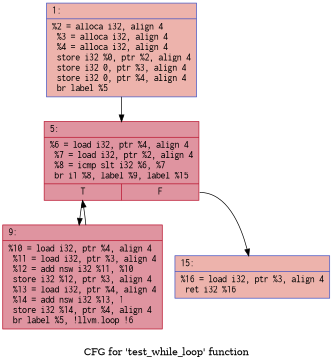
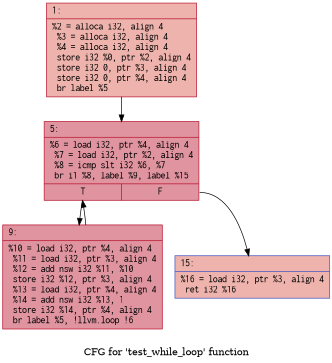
(122, 50) -> (122, 50)
